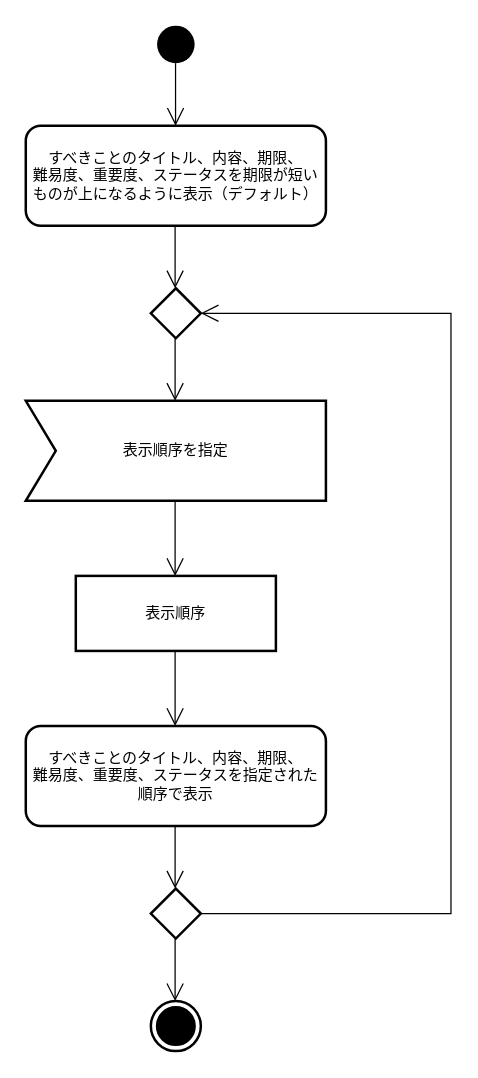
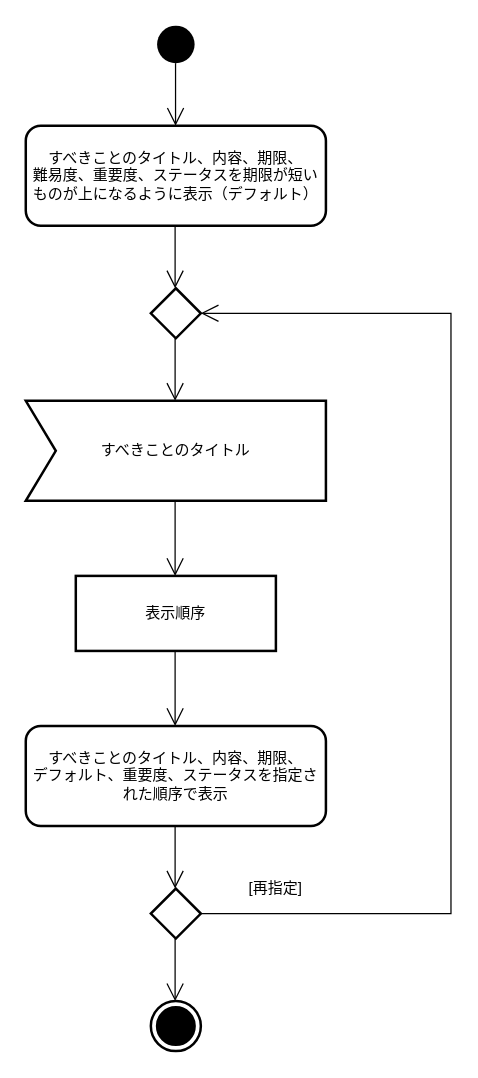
(176, 451) -> (176, 451)
(176, 776) -> (176, 776)
none -> (276, 888)
